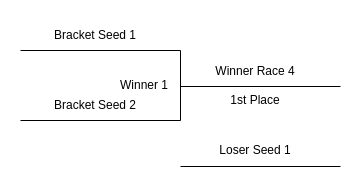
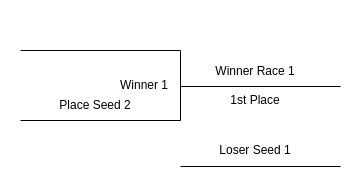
(96, 36) -> none
(256, 72) -> (256, 72)
(96, 106) -> (96, 106)
